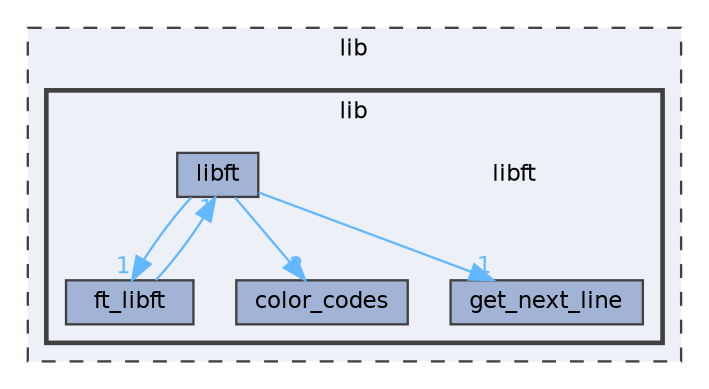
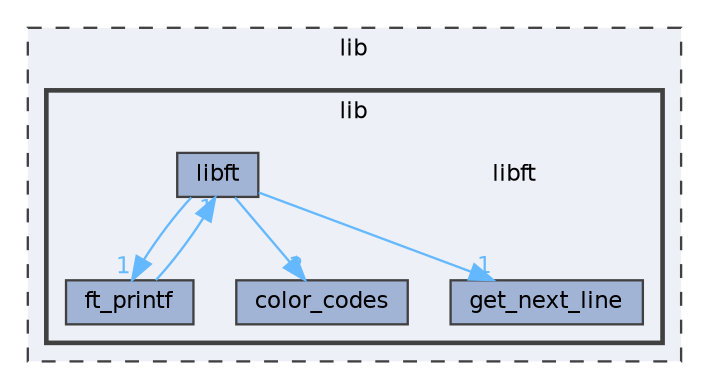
(130, 302) -> (130, 302)
